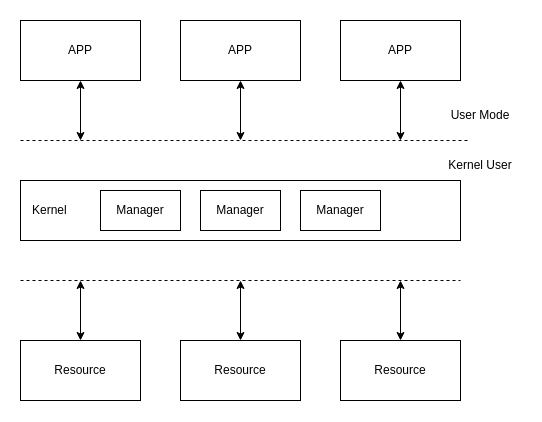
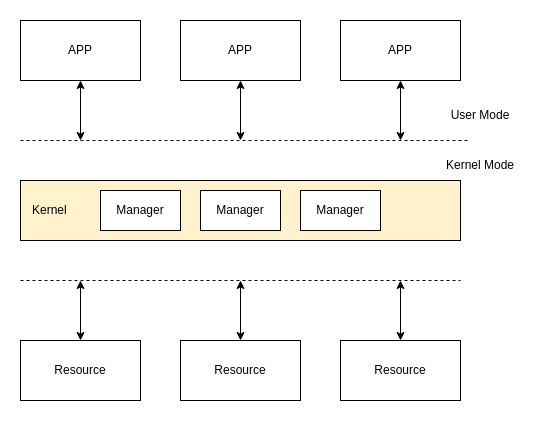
(481, 166) -> (481, 166)
(51, 211) -> (51, 211)
